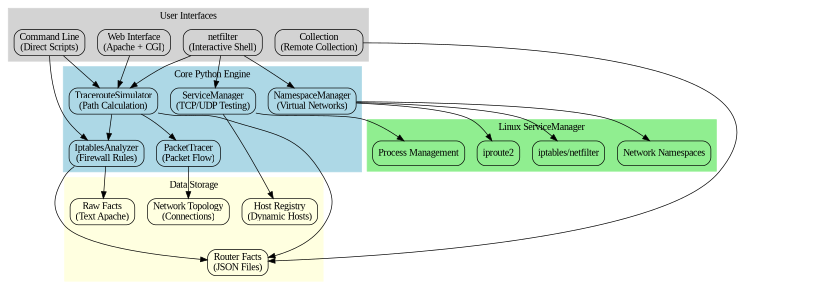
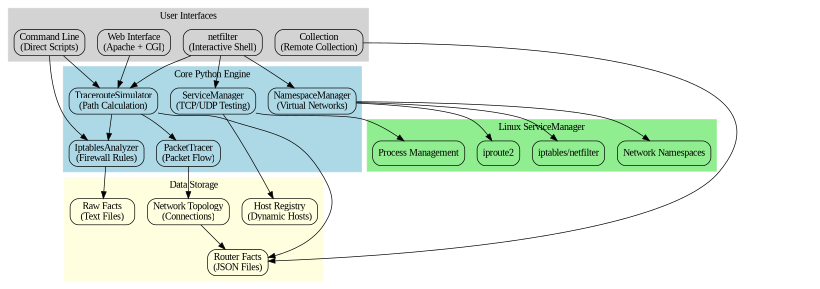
(102, 212) -> (102, 212)
(97, 242) -> (211, 235)
